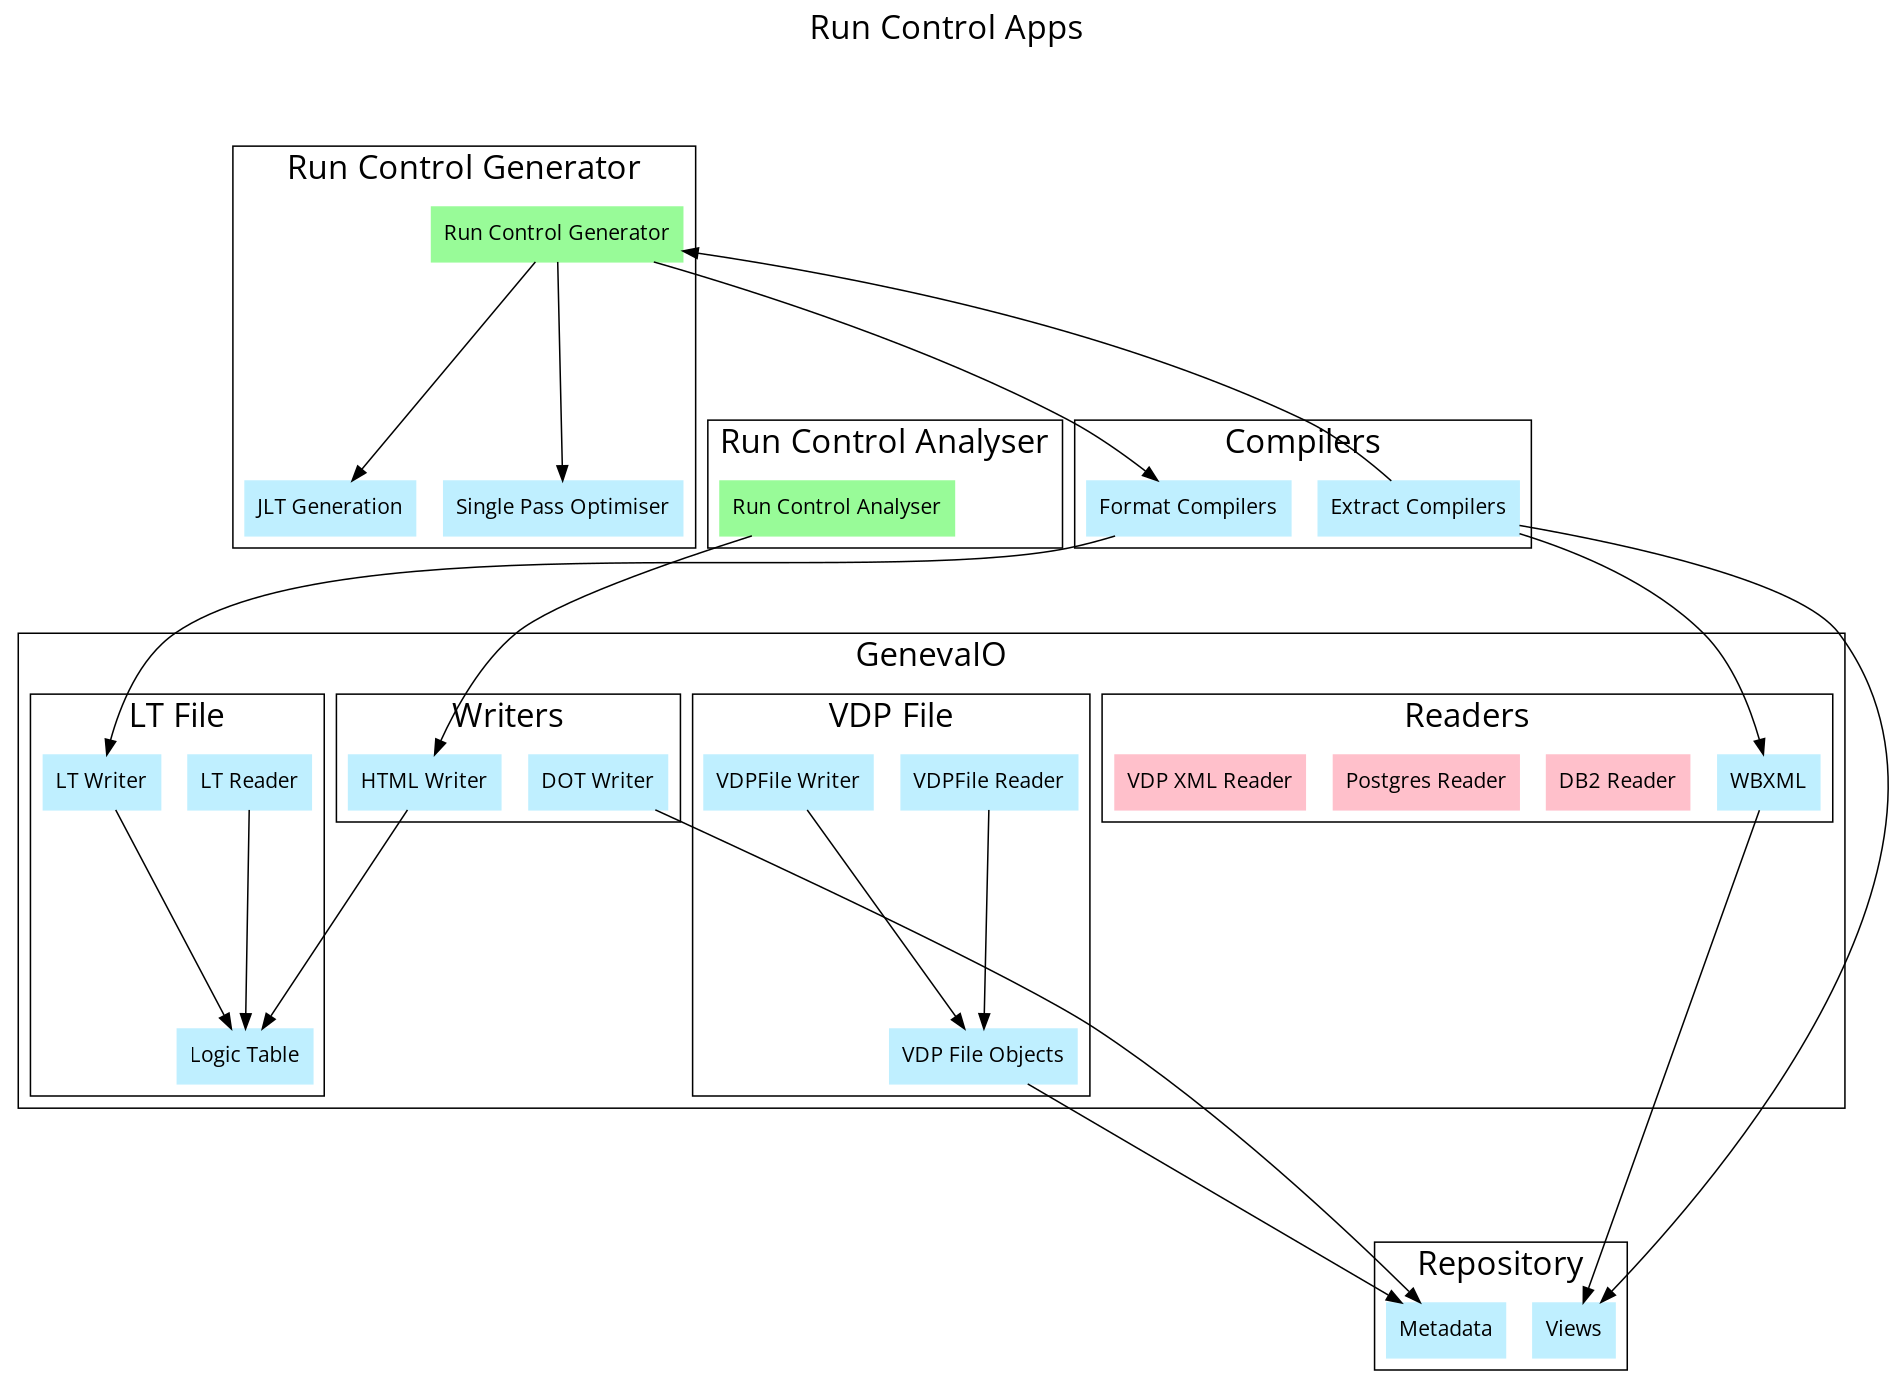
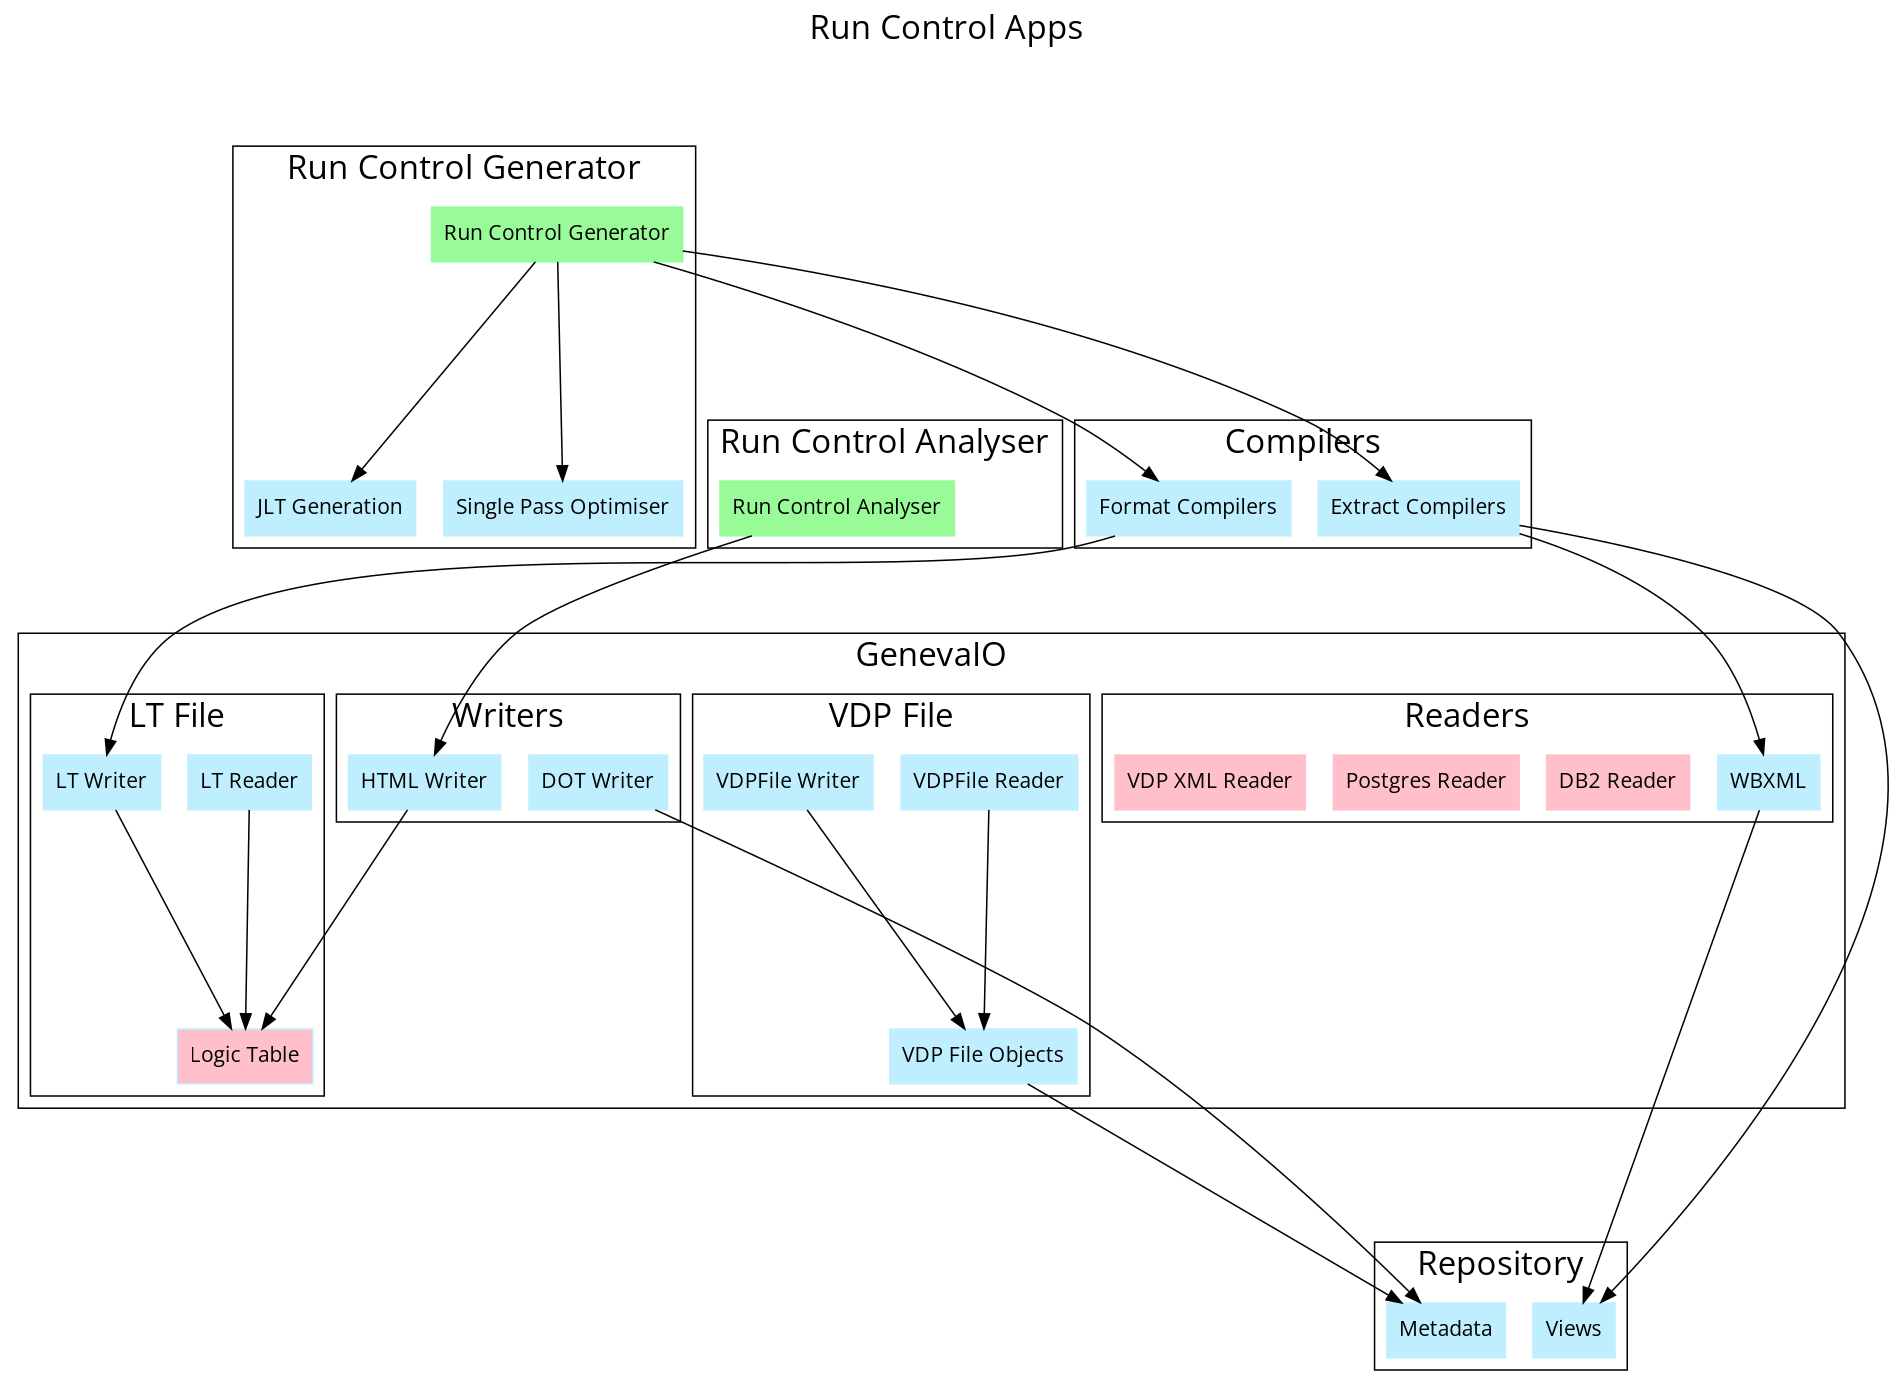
(1058, 330) -> (1044, 325)
(245, 1056) -> (245, 1056)
